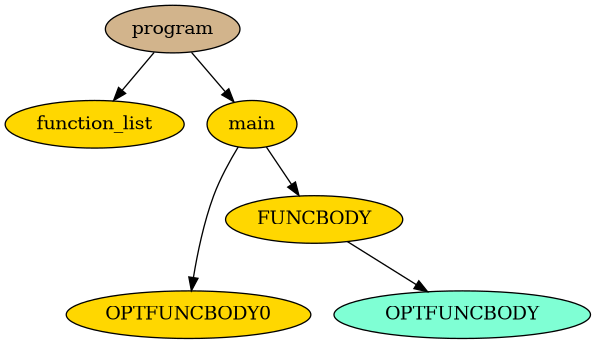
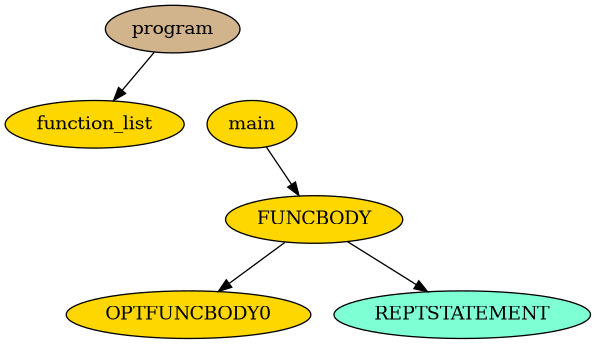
(208, 72) -> none
(209, 210) -> (257, 263)
(462, 315) -> (462, 315)
